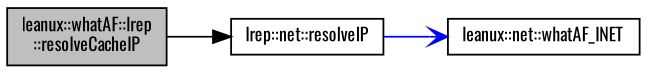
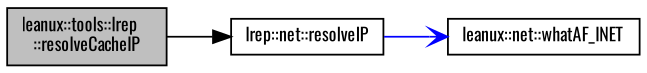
(87, 37) -> (87, 37)
